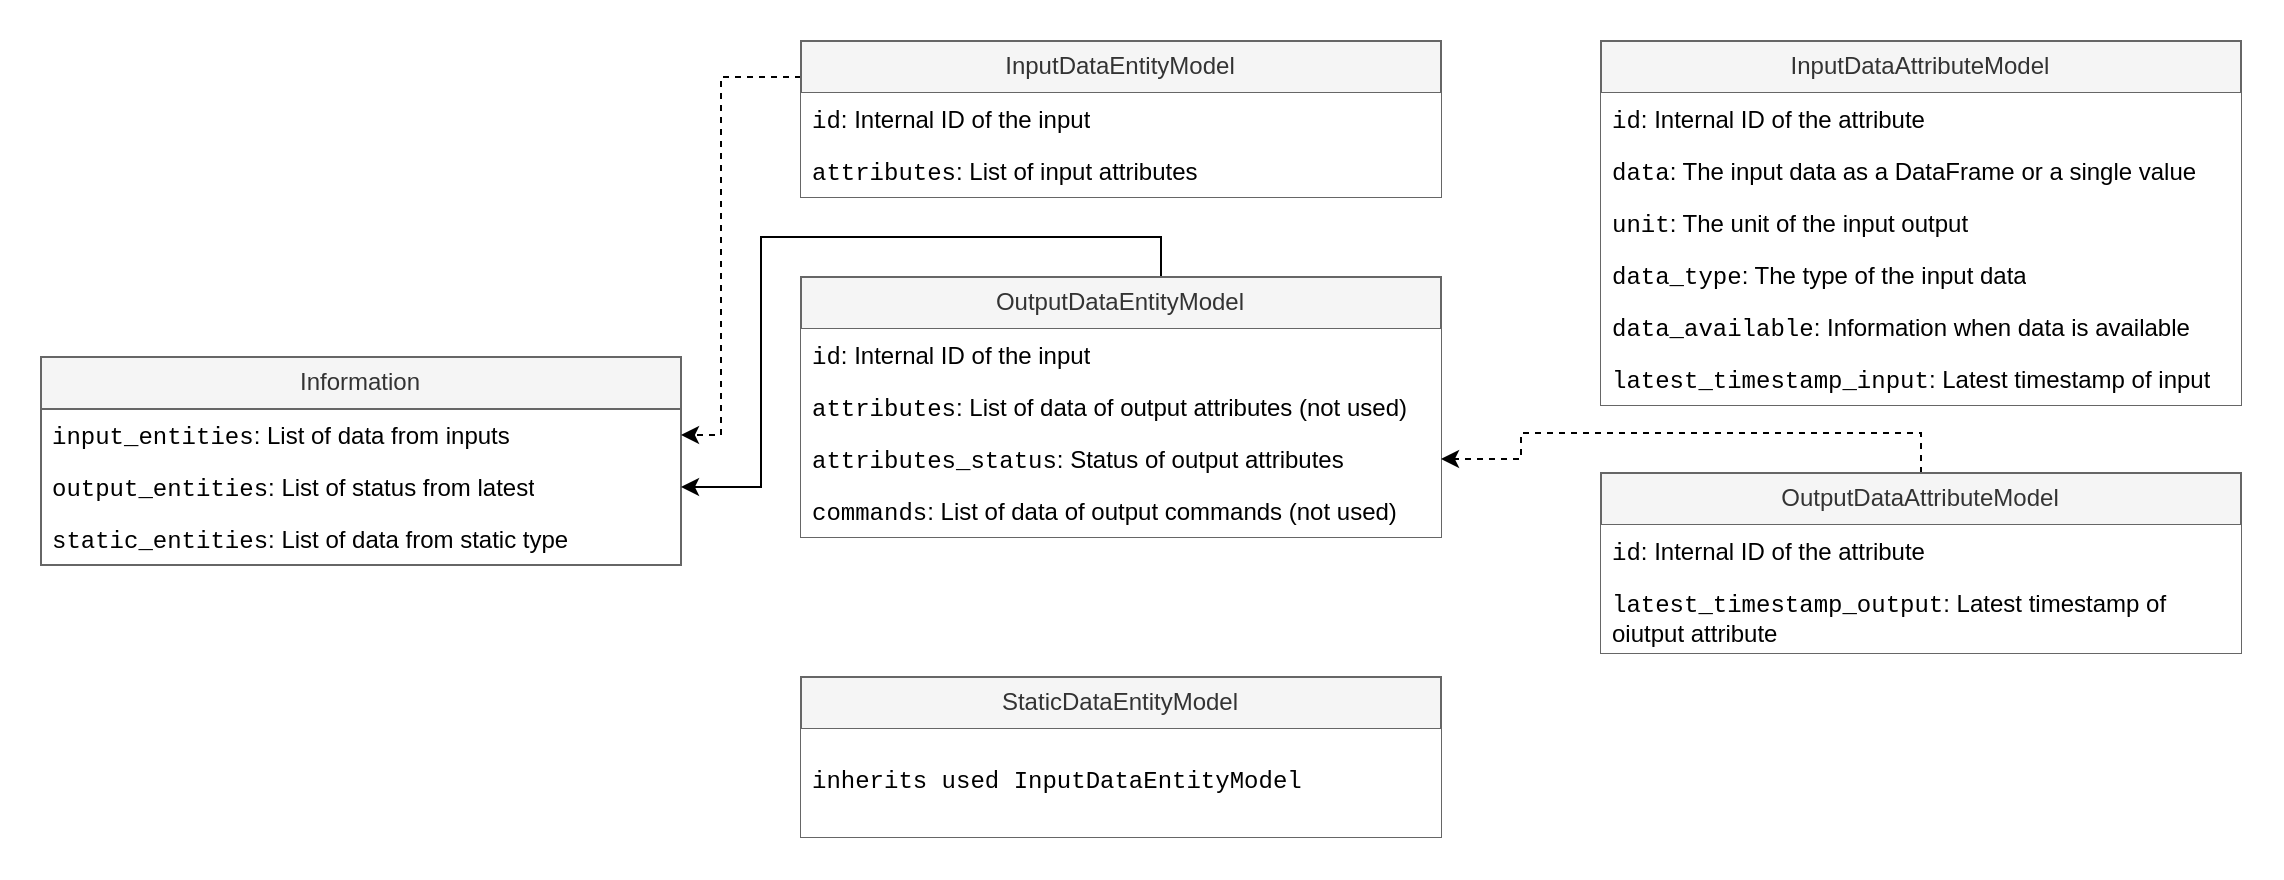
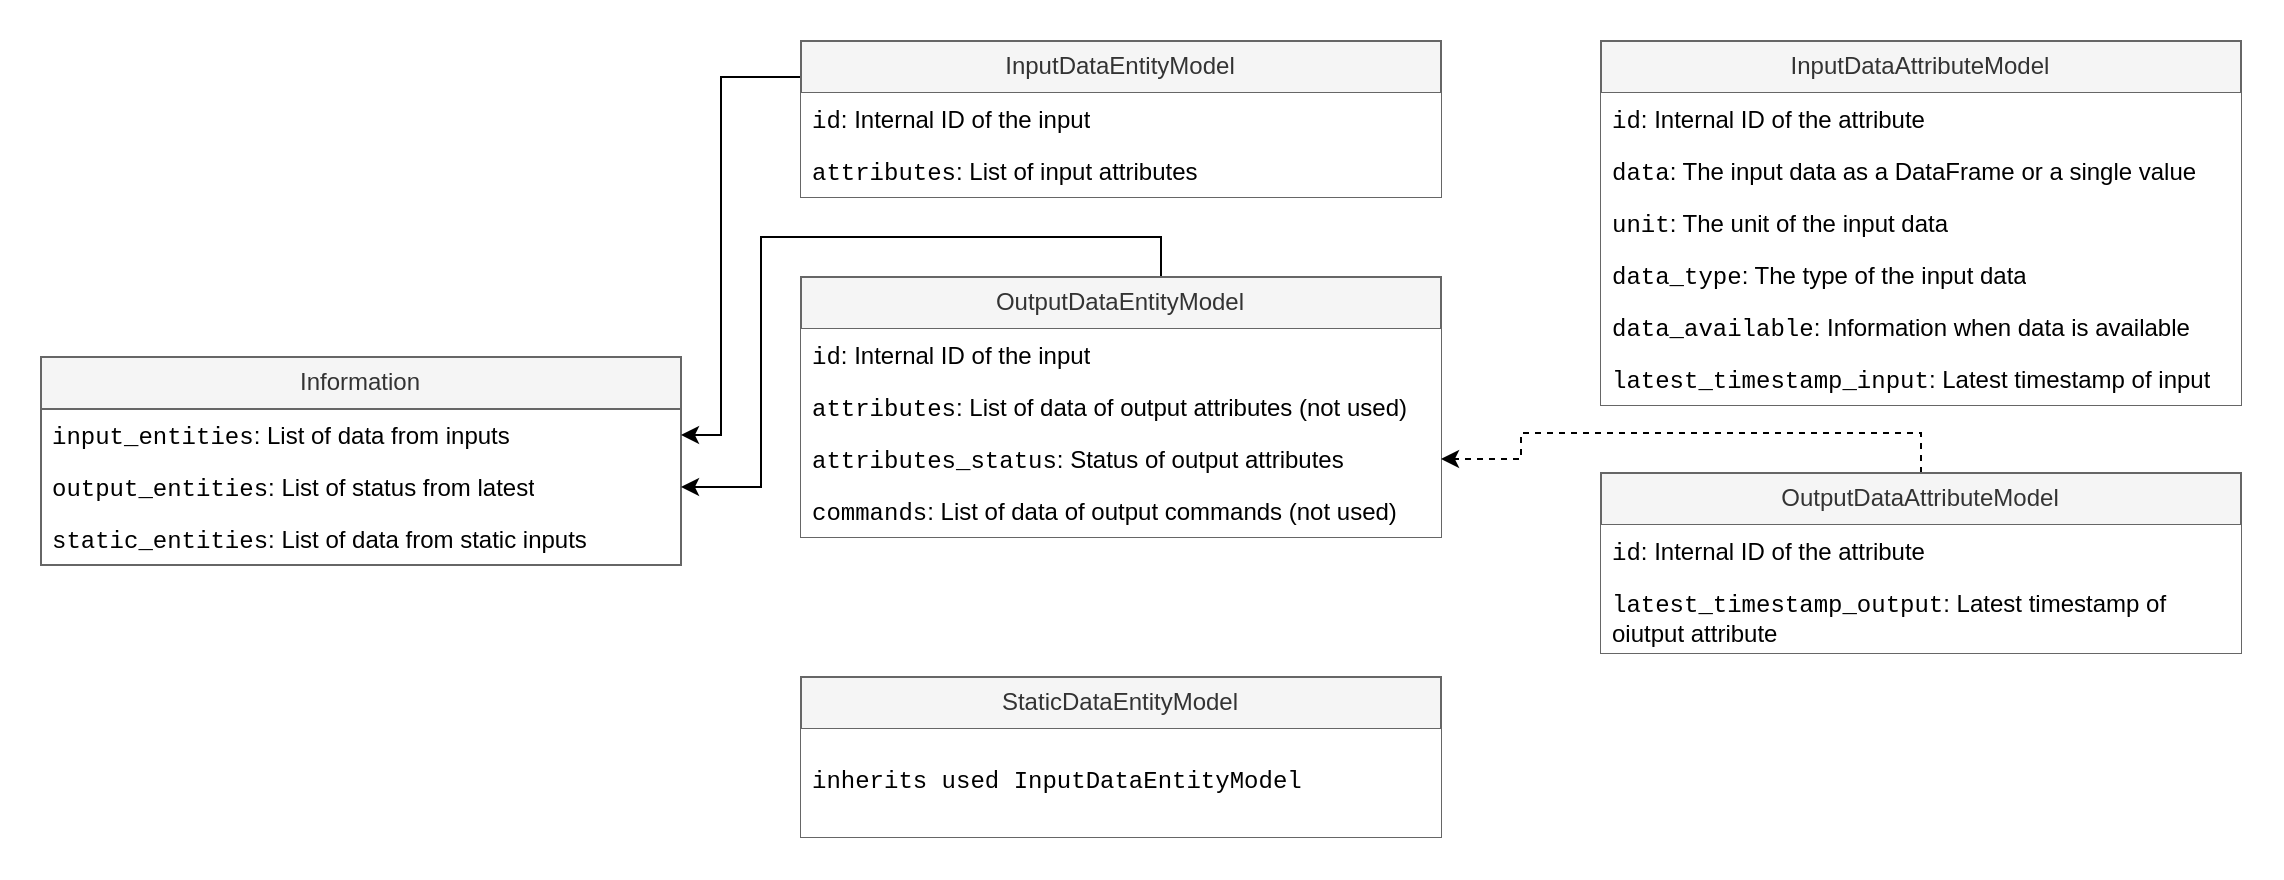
(1810, 225) -> (1797, 225)
(721, 232) -> (721, 232)
(325, 541) -> (335, 541)
